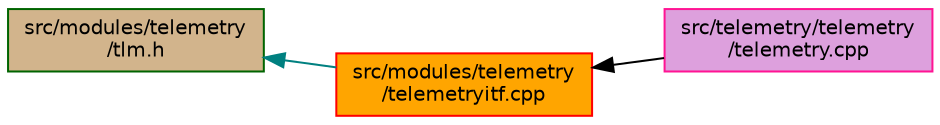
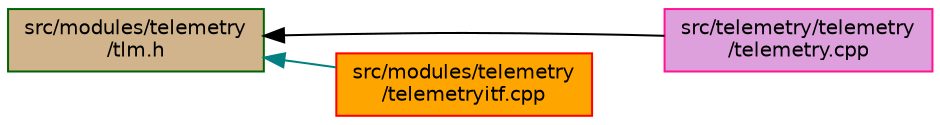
(639, 61) -> (474, 33)
